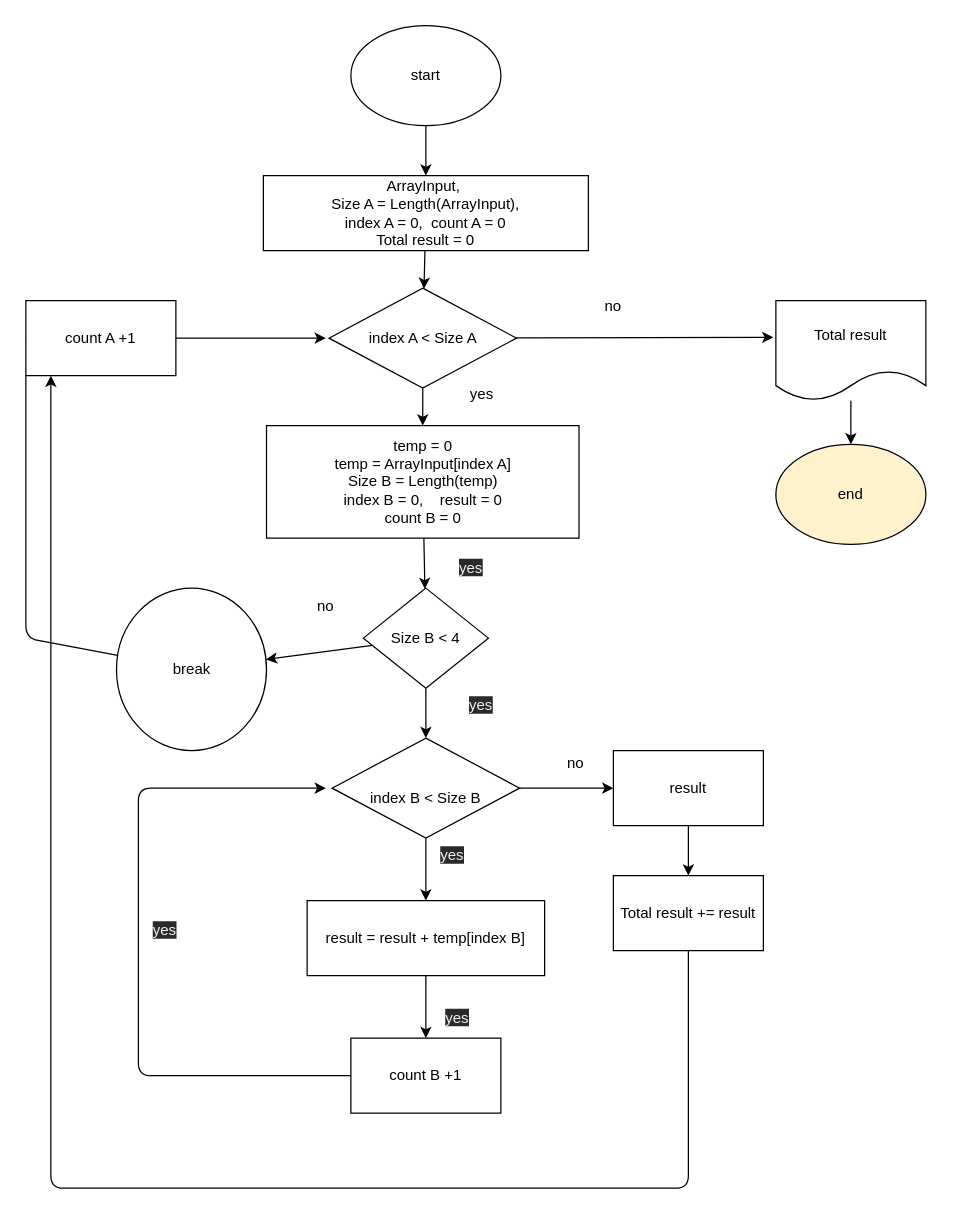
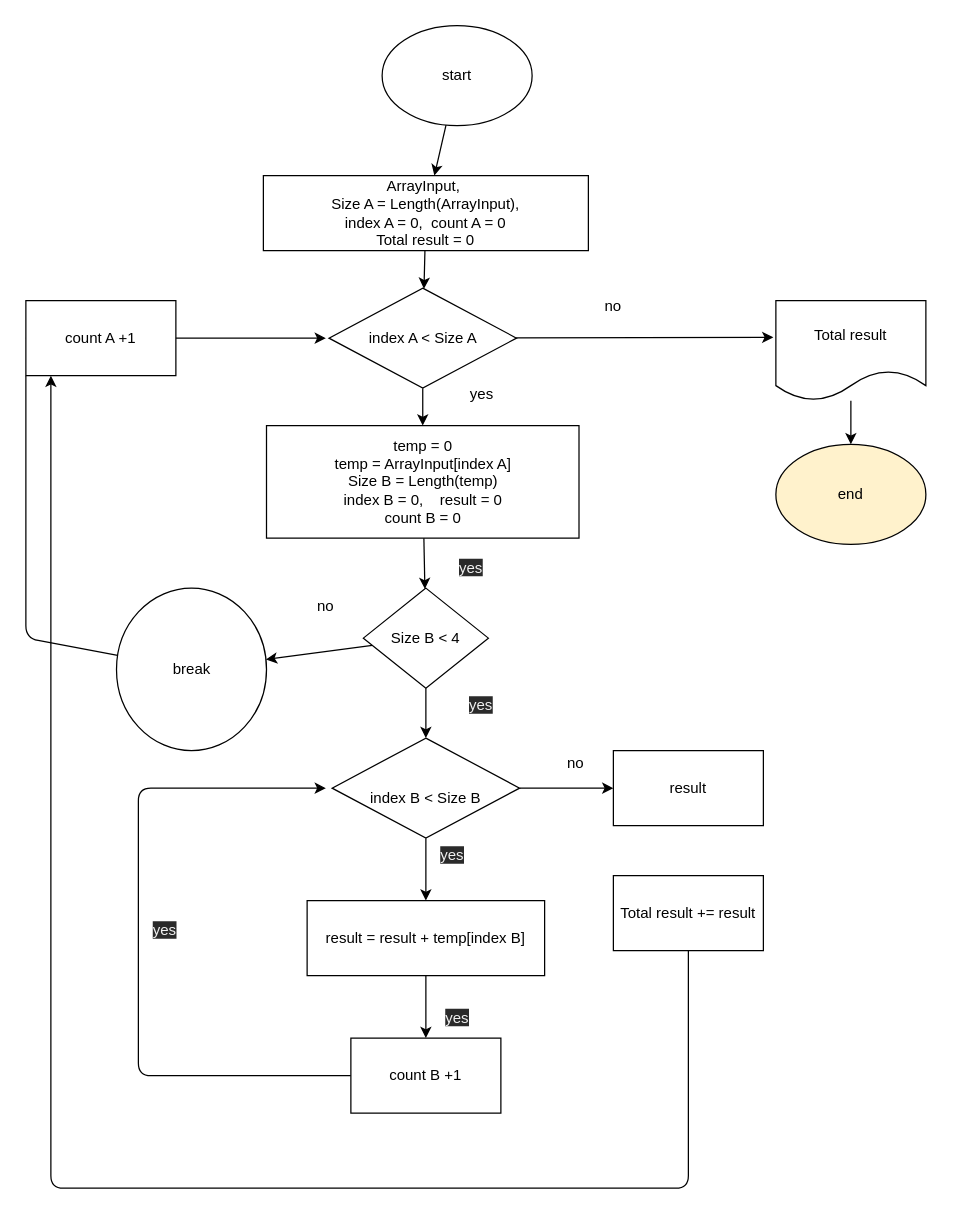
(426, 76) -> (457, 76)
(688, 847) -> none
